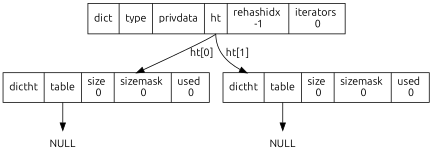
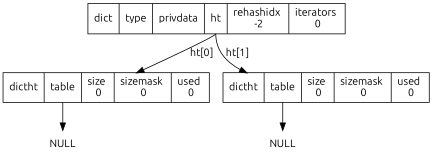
(258, 24) -> (258, 24)
